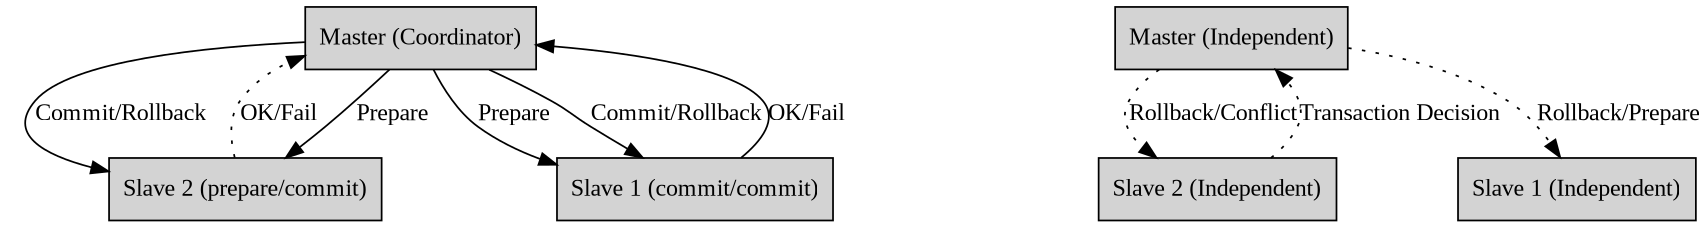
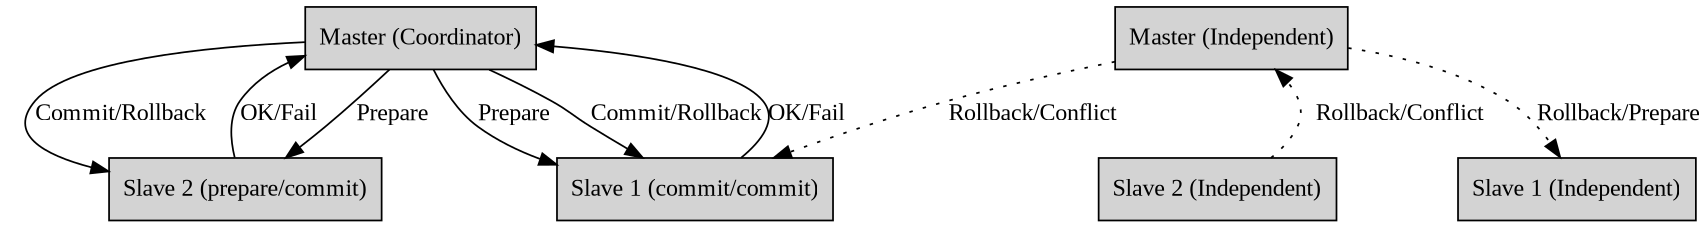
(241, 99) -> (241, 99)
(1127, 105) -> (951, 100)
(1400, 114) -> (1400, 114)
